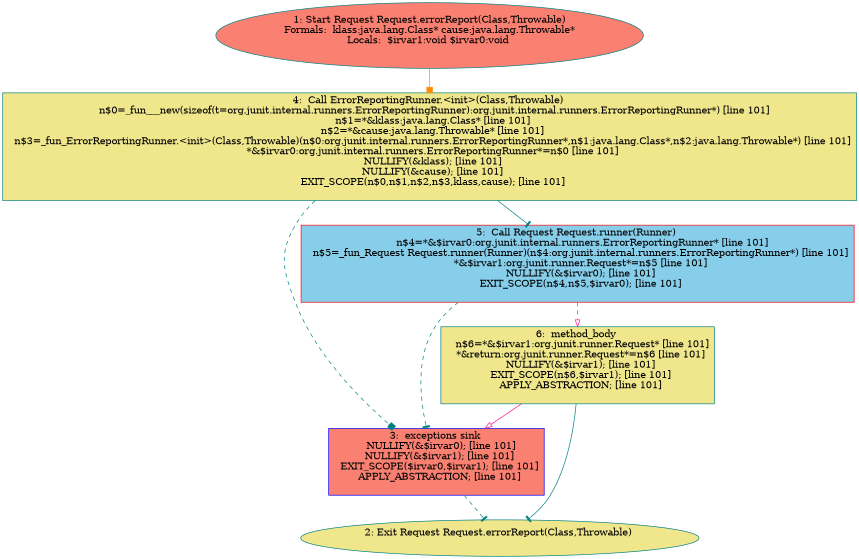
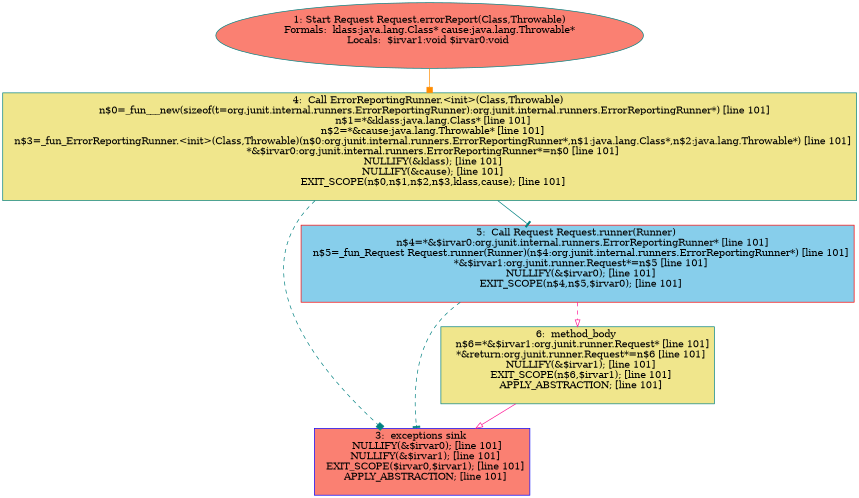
(500, 538) -> none
